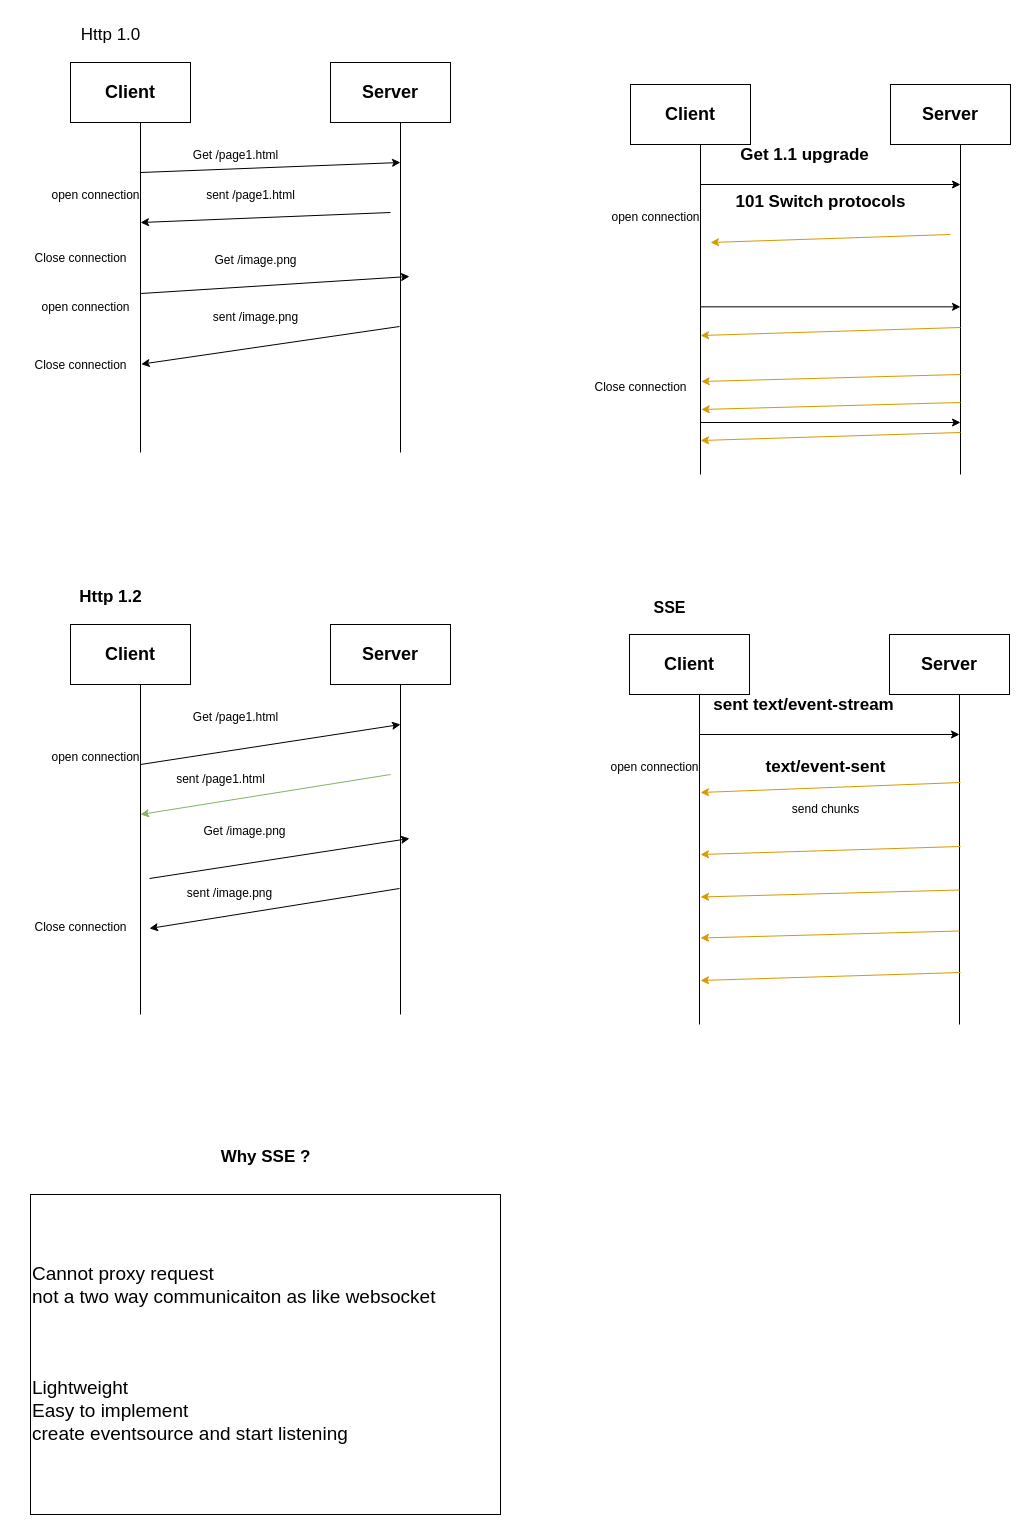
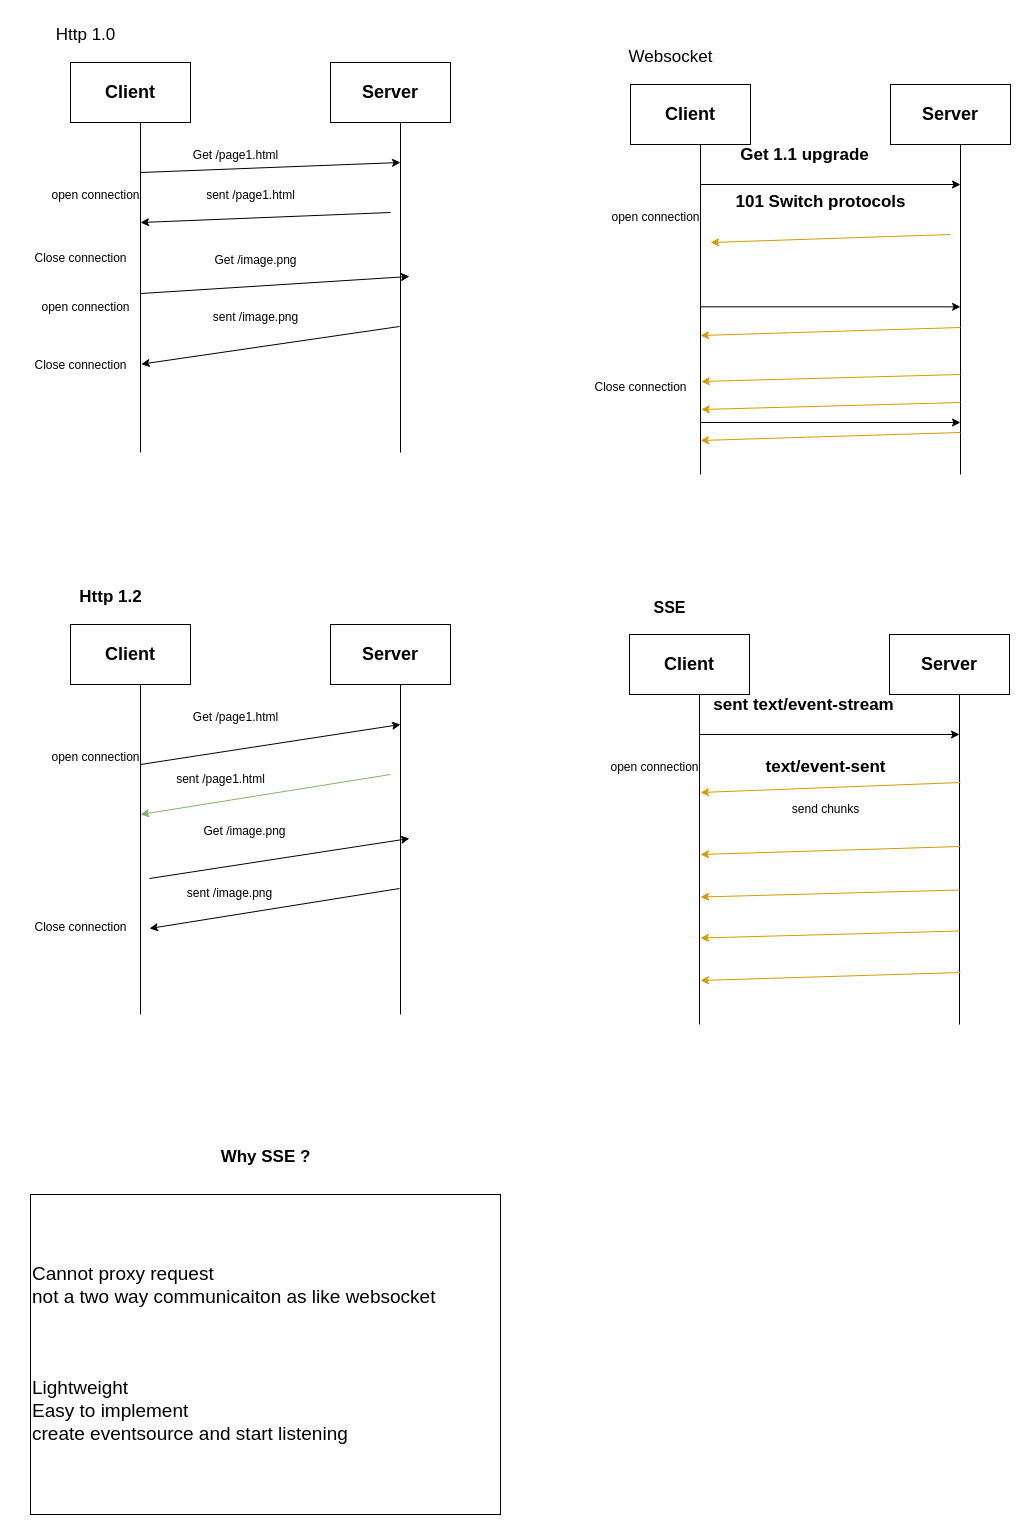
(111, 36) -> (86, 36)
none -> (671, 58)
